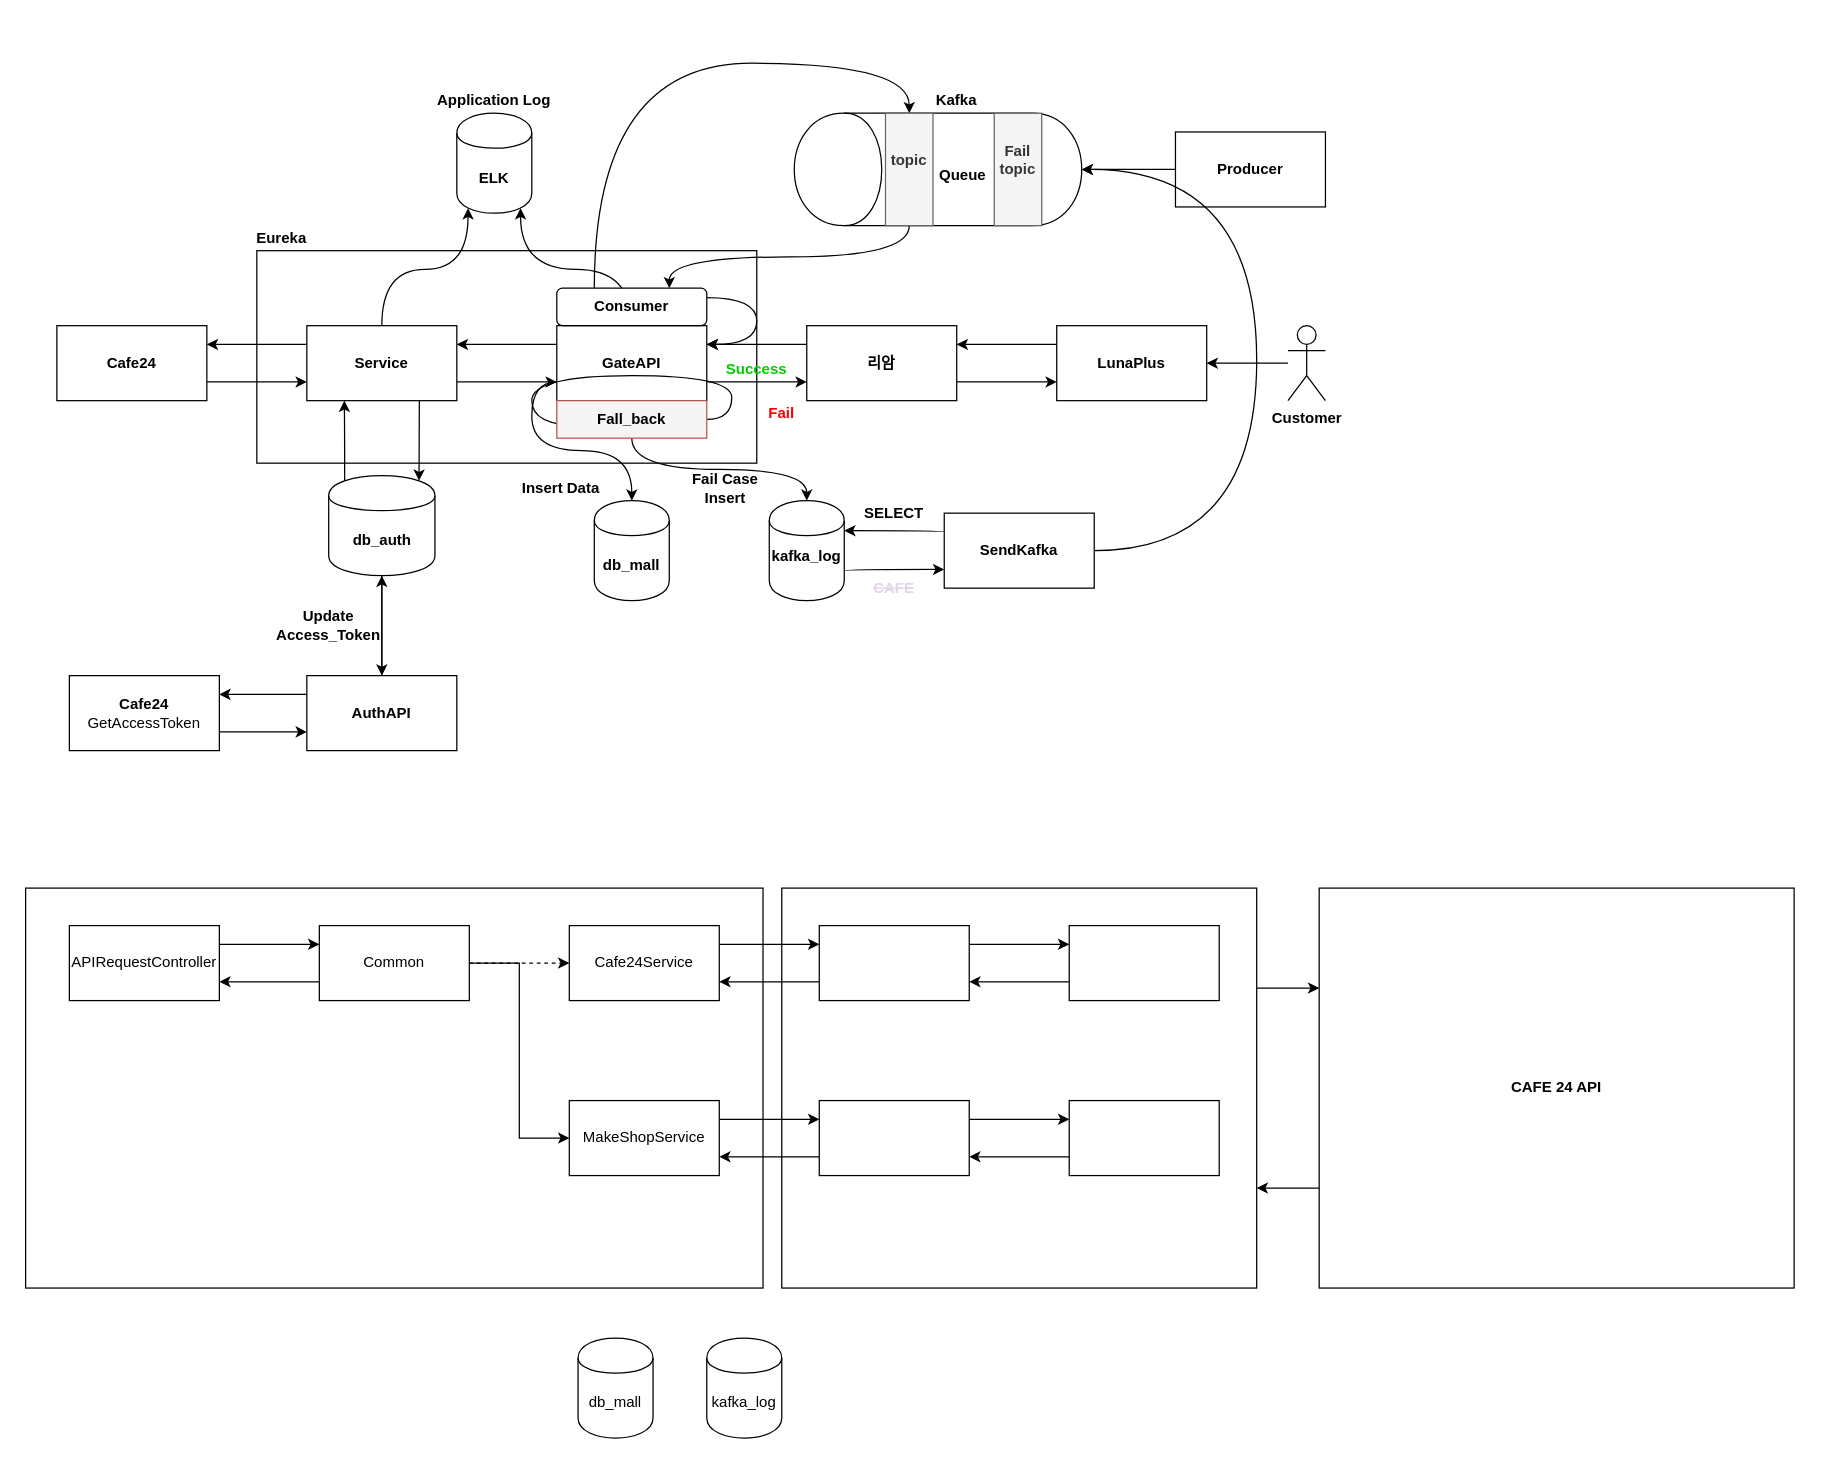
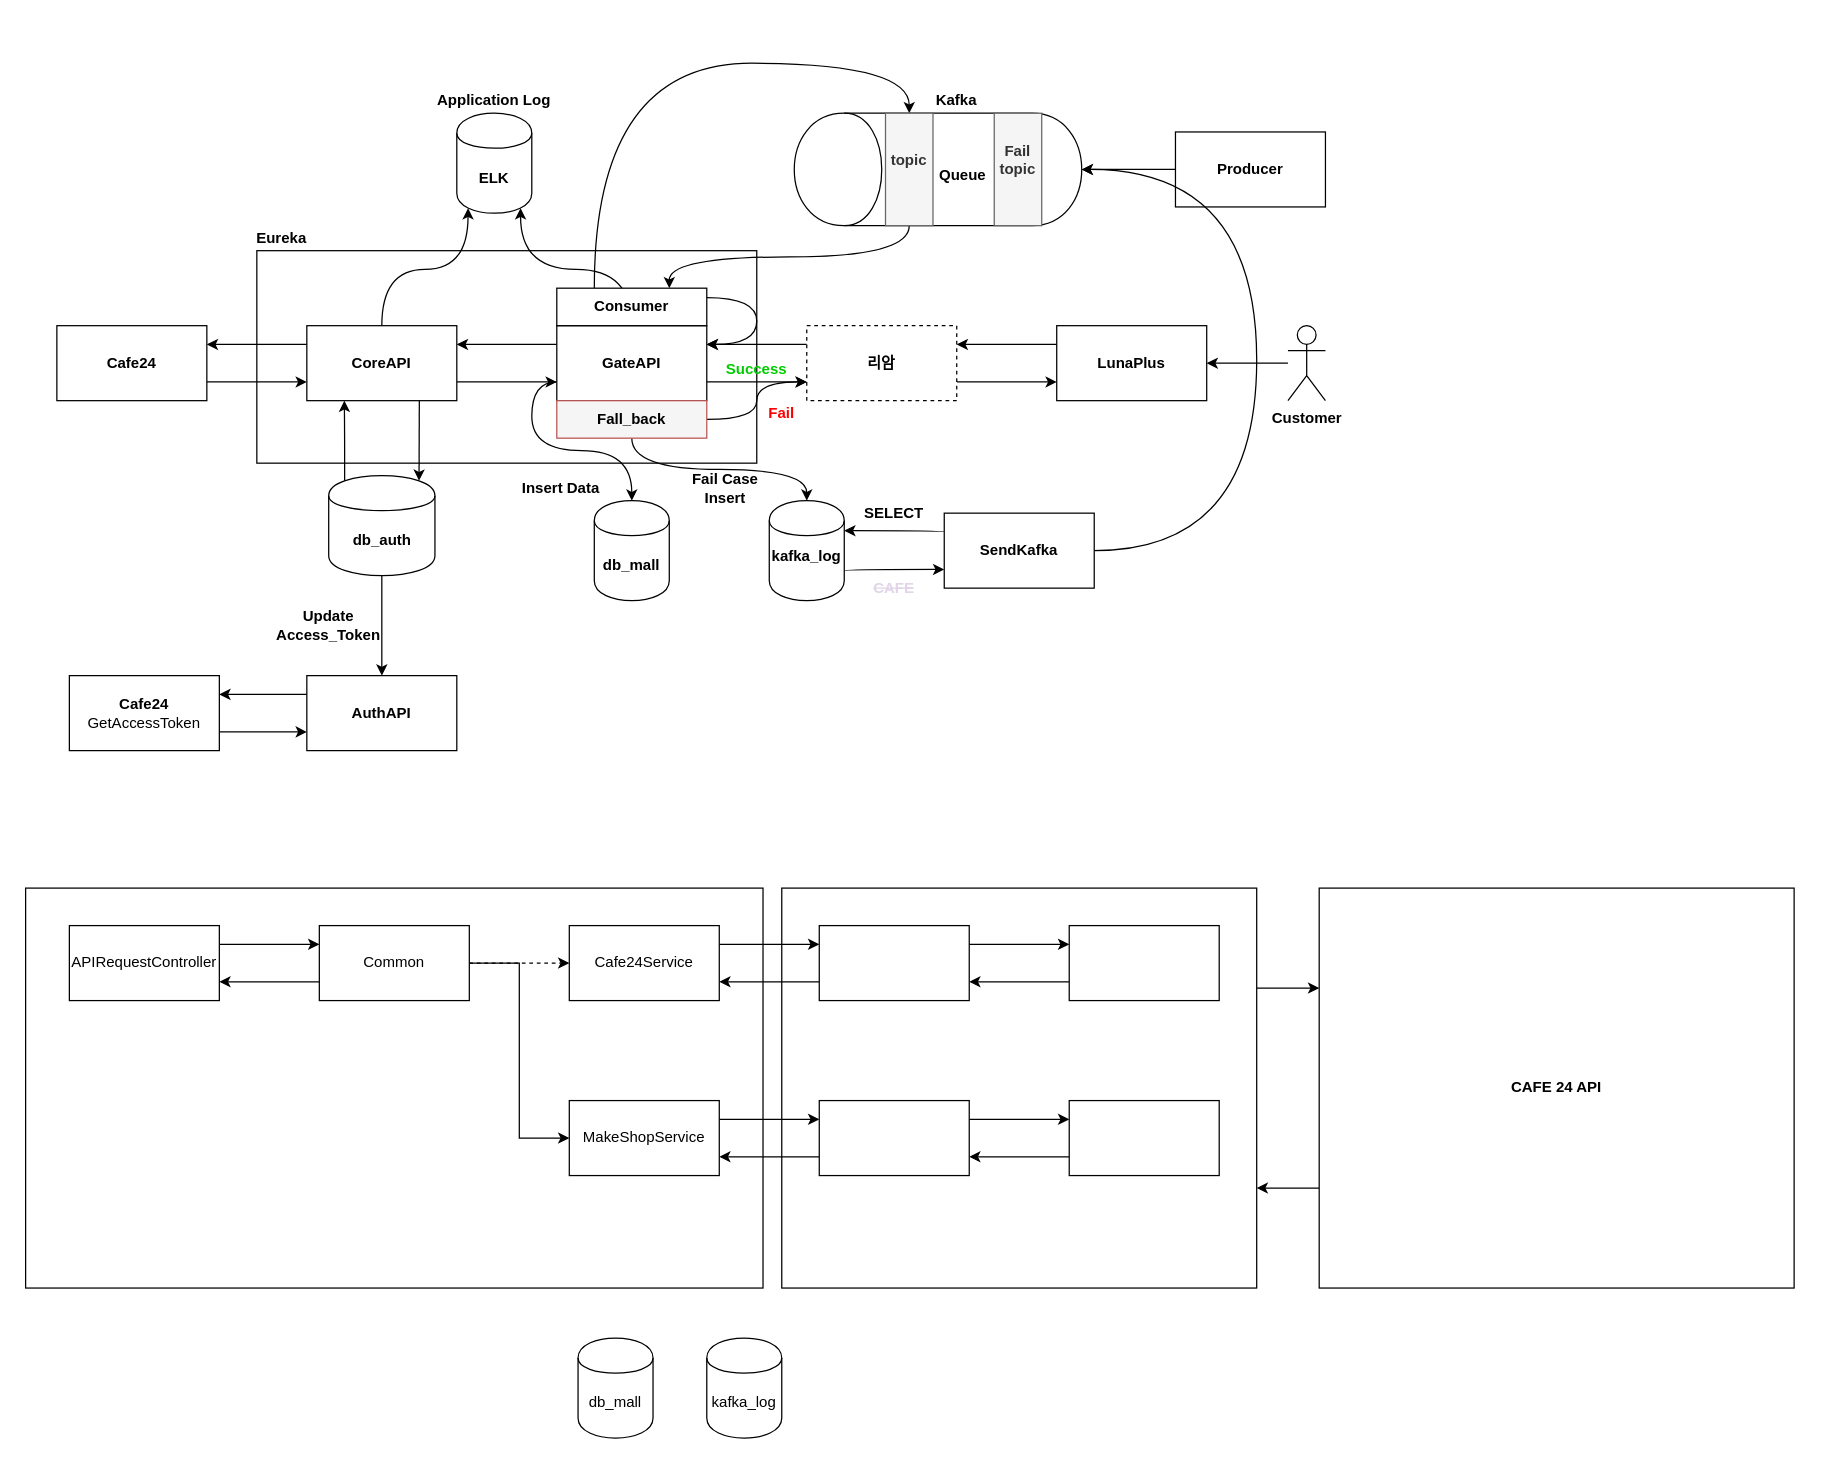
(632, 307) -> (632, 307)
(382, 363) -> (382, 363)
(882, 363) -> (882, 363)
(631, 376) -> (751, 411)
(382, 675) -> none
